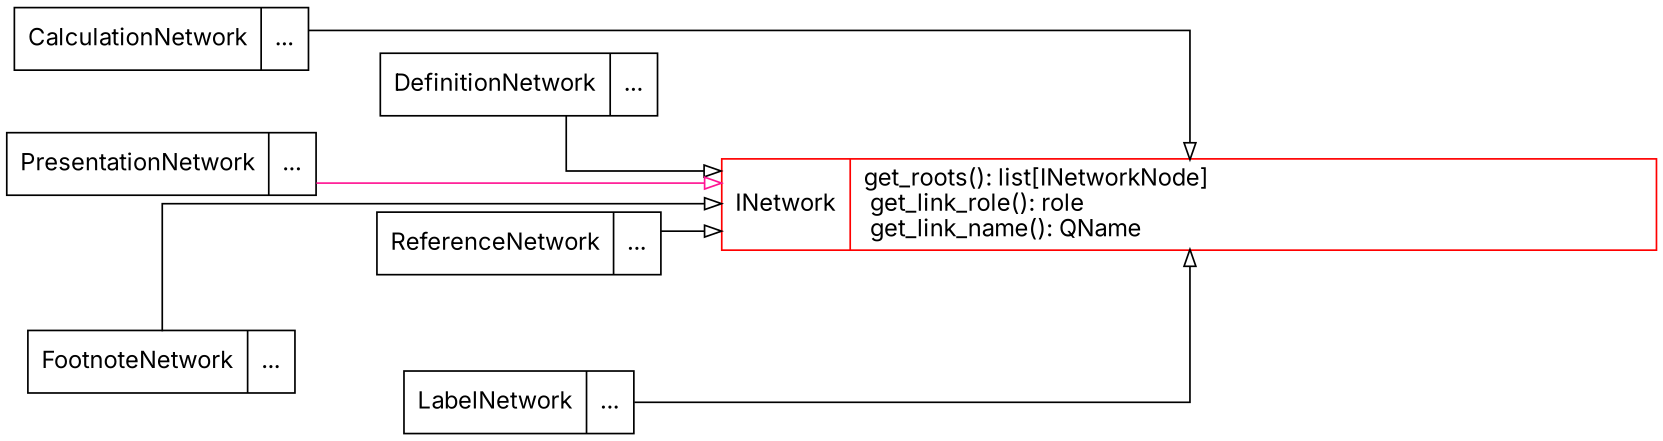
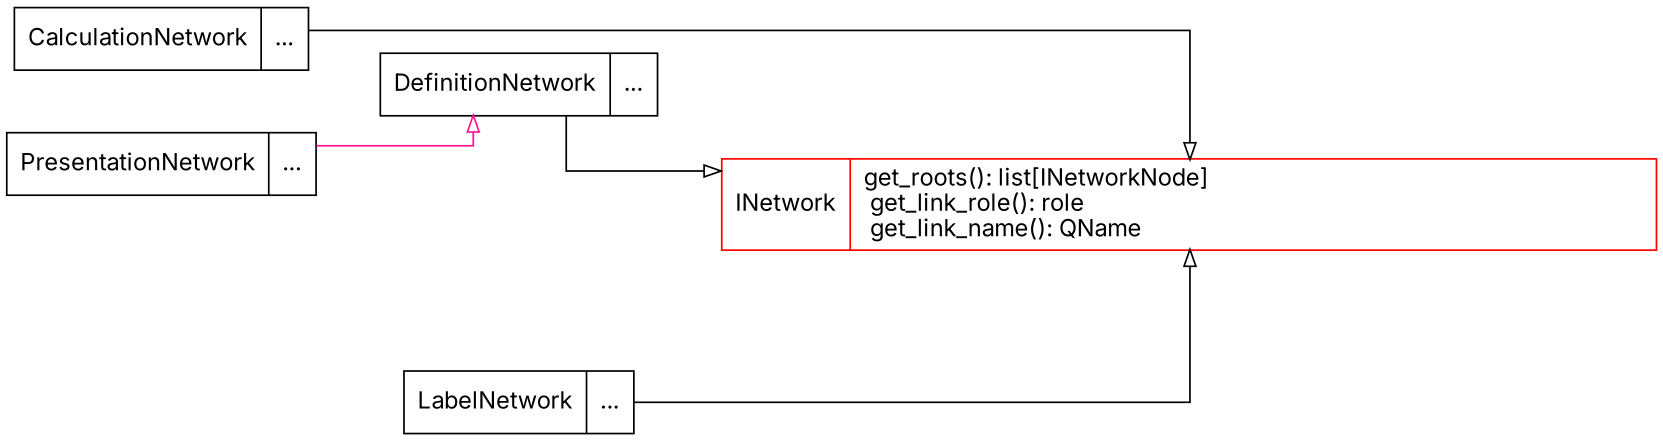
(510, 183) -> (402, 146)
(519, 243) -> none
(161, 362) -> none
